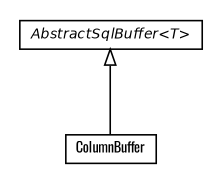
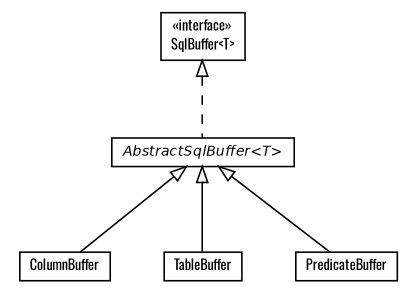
none -> (202, 36)
none -> (202, 266)
none -> (347, 266)
